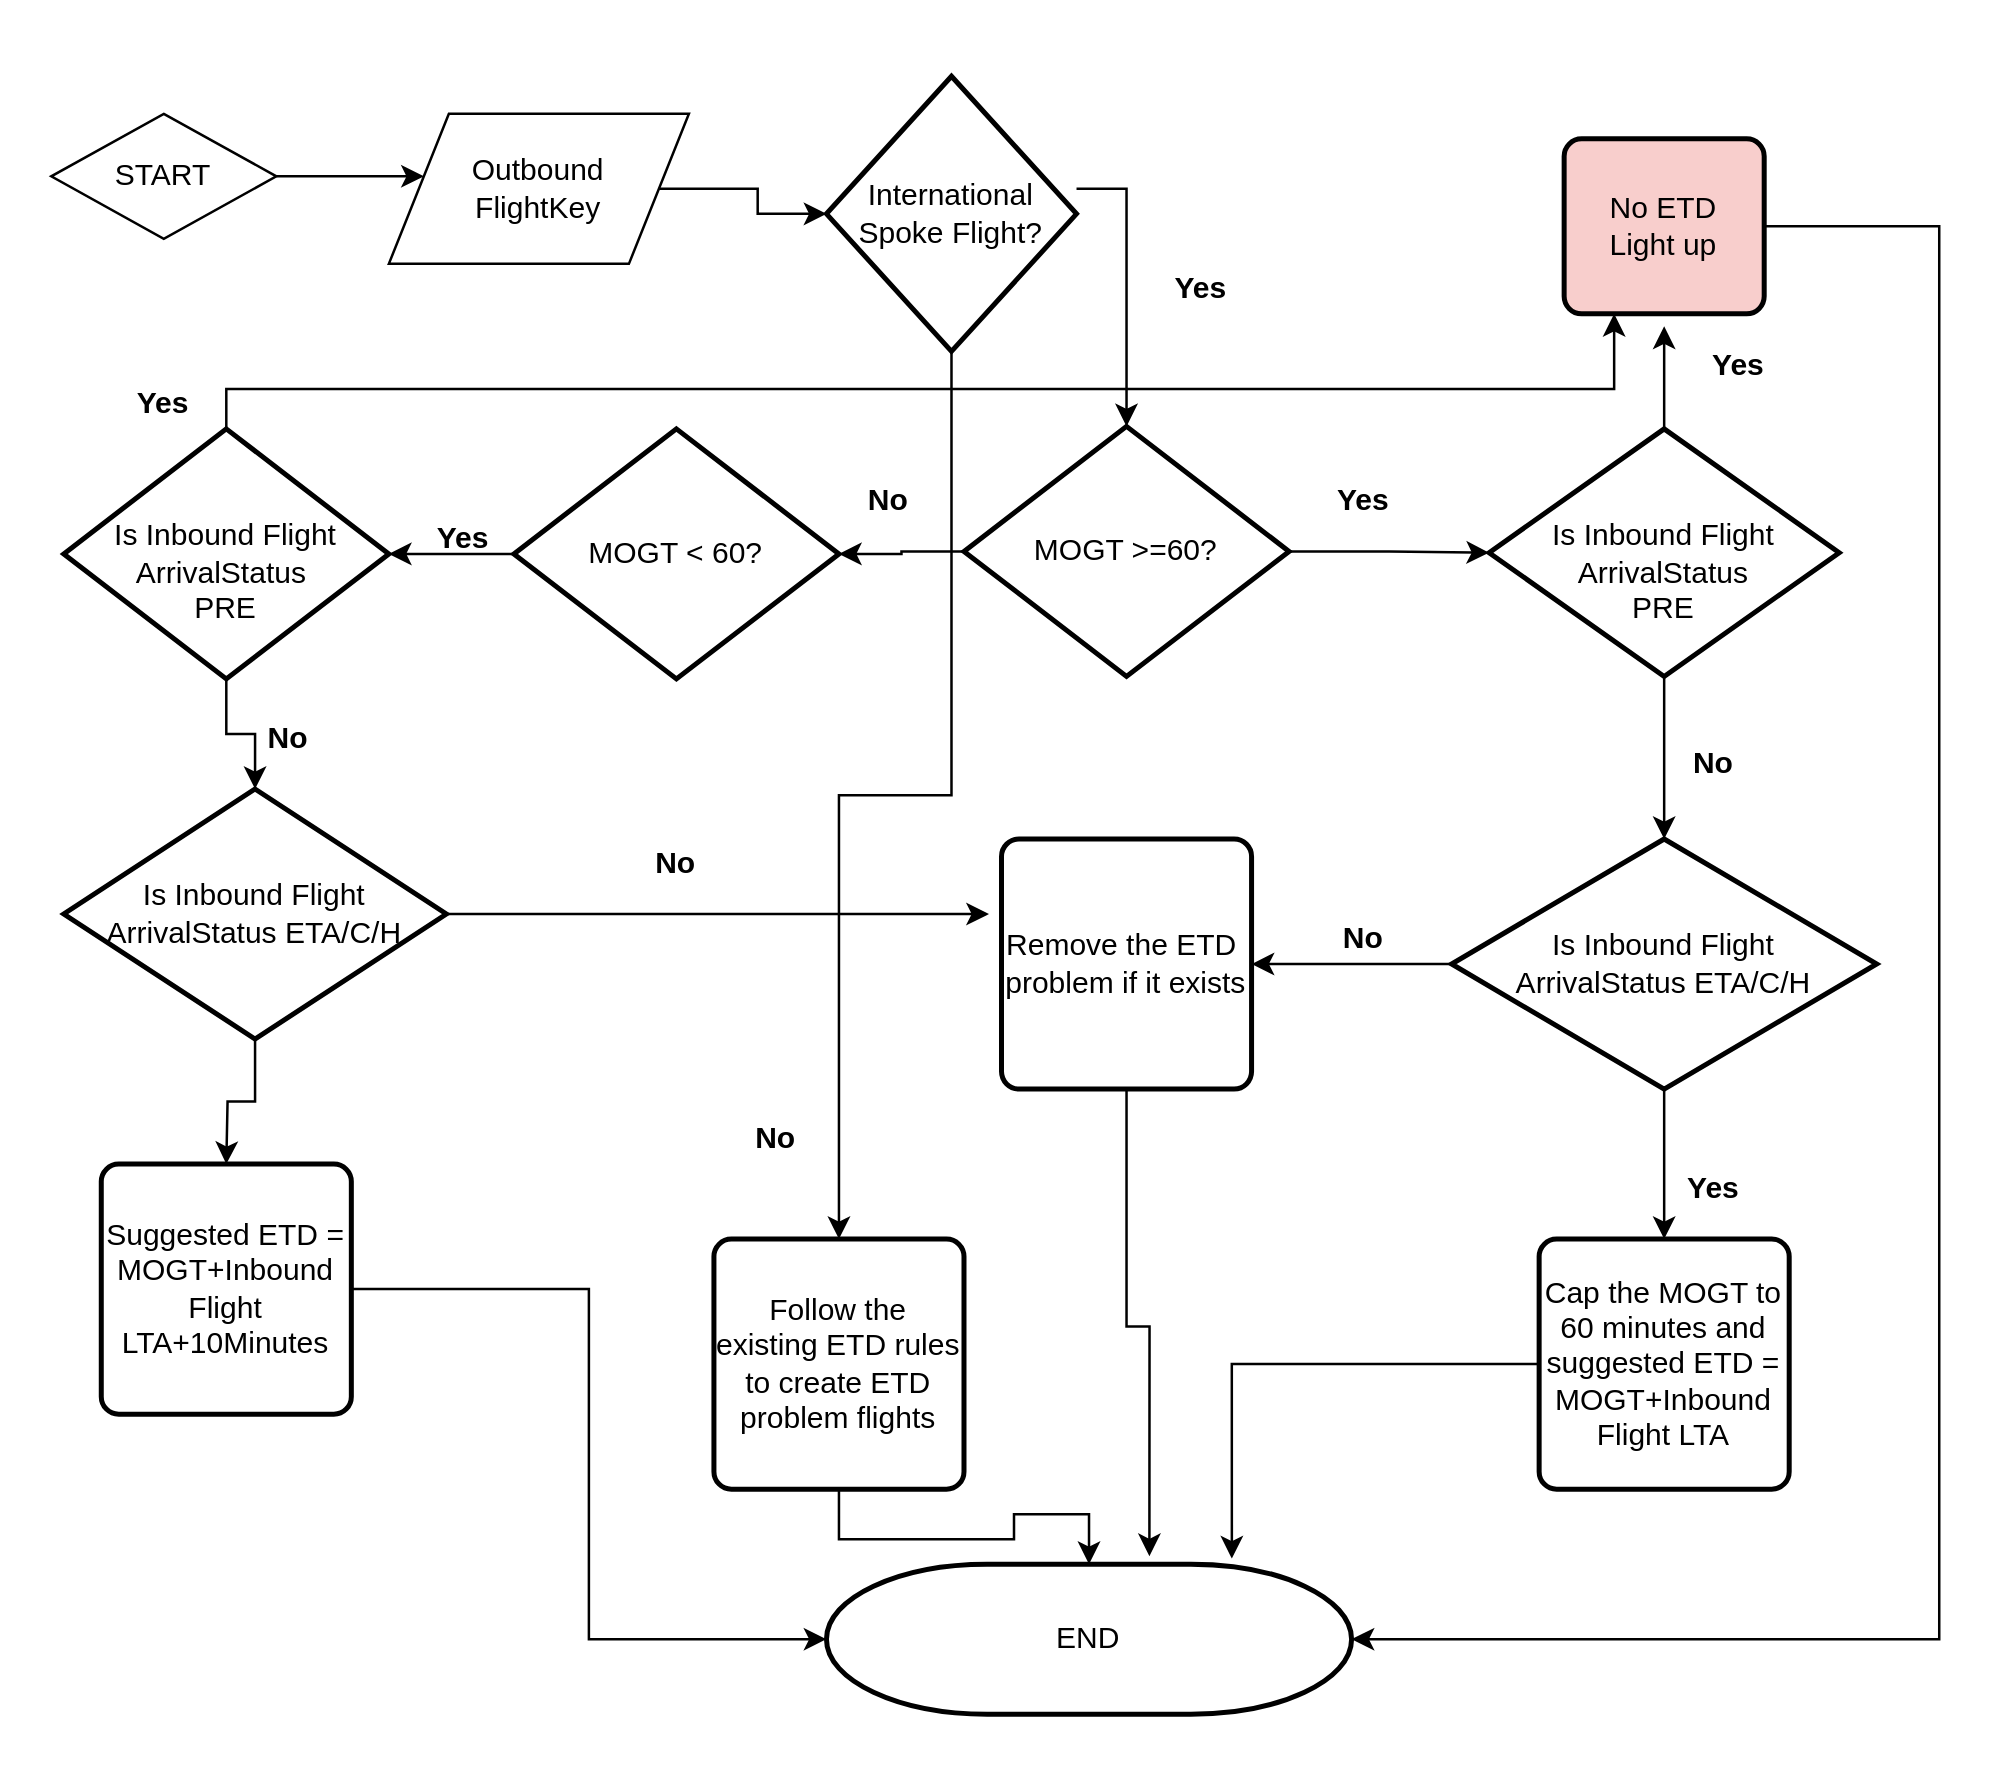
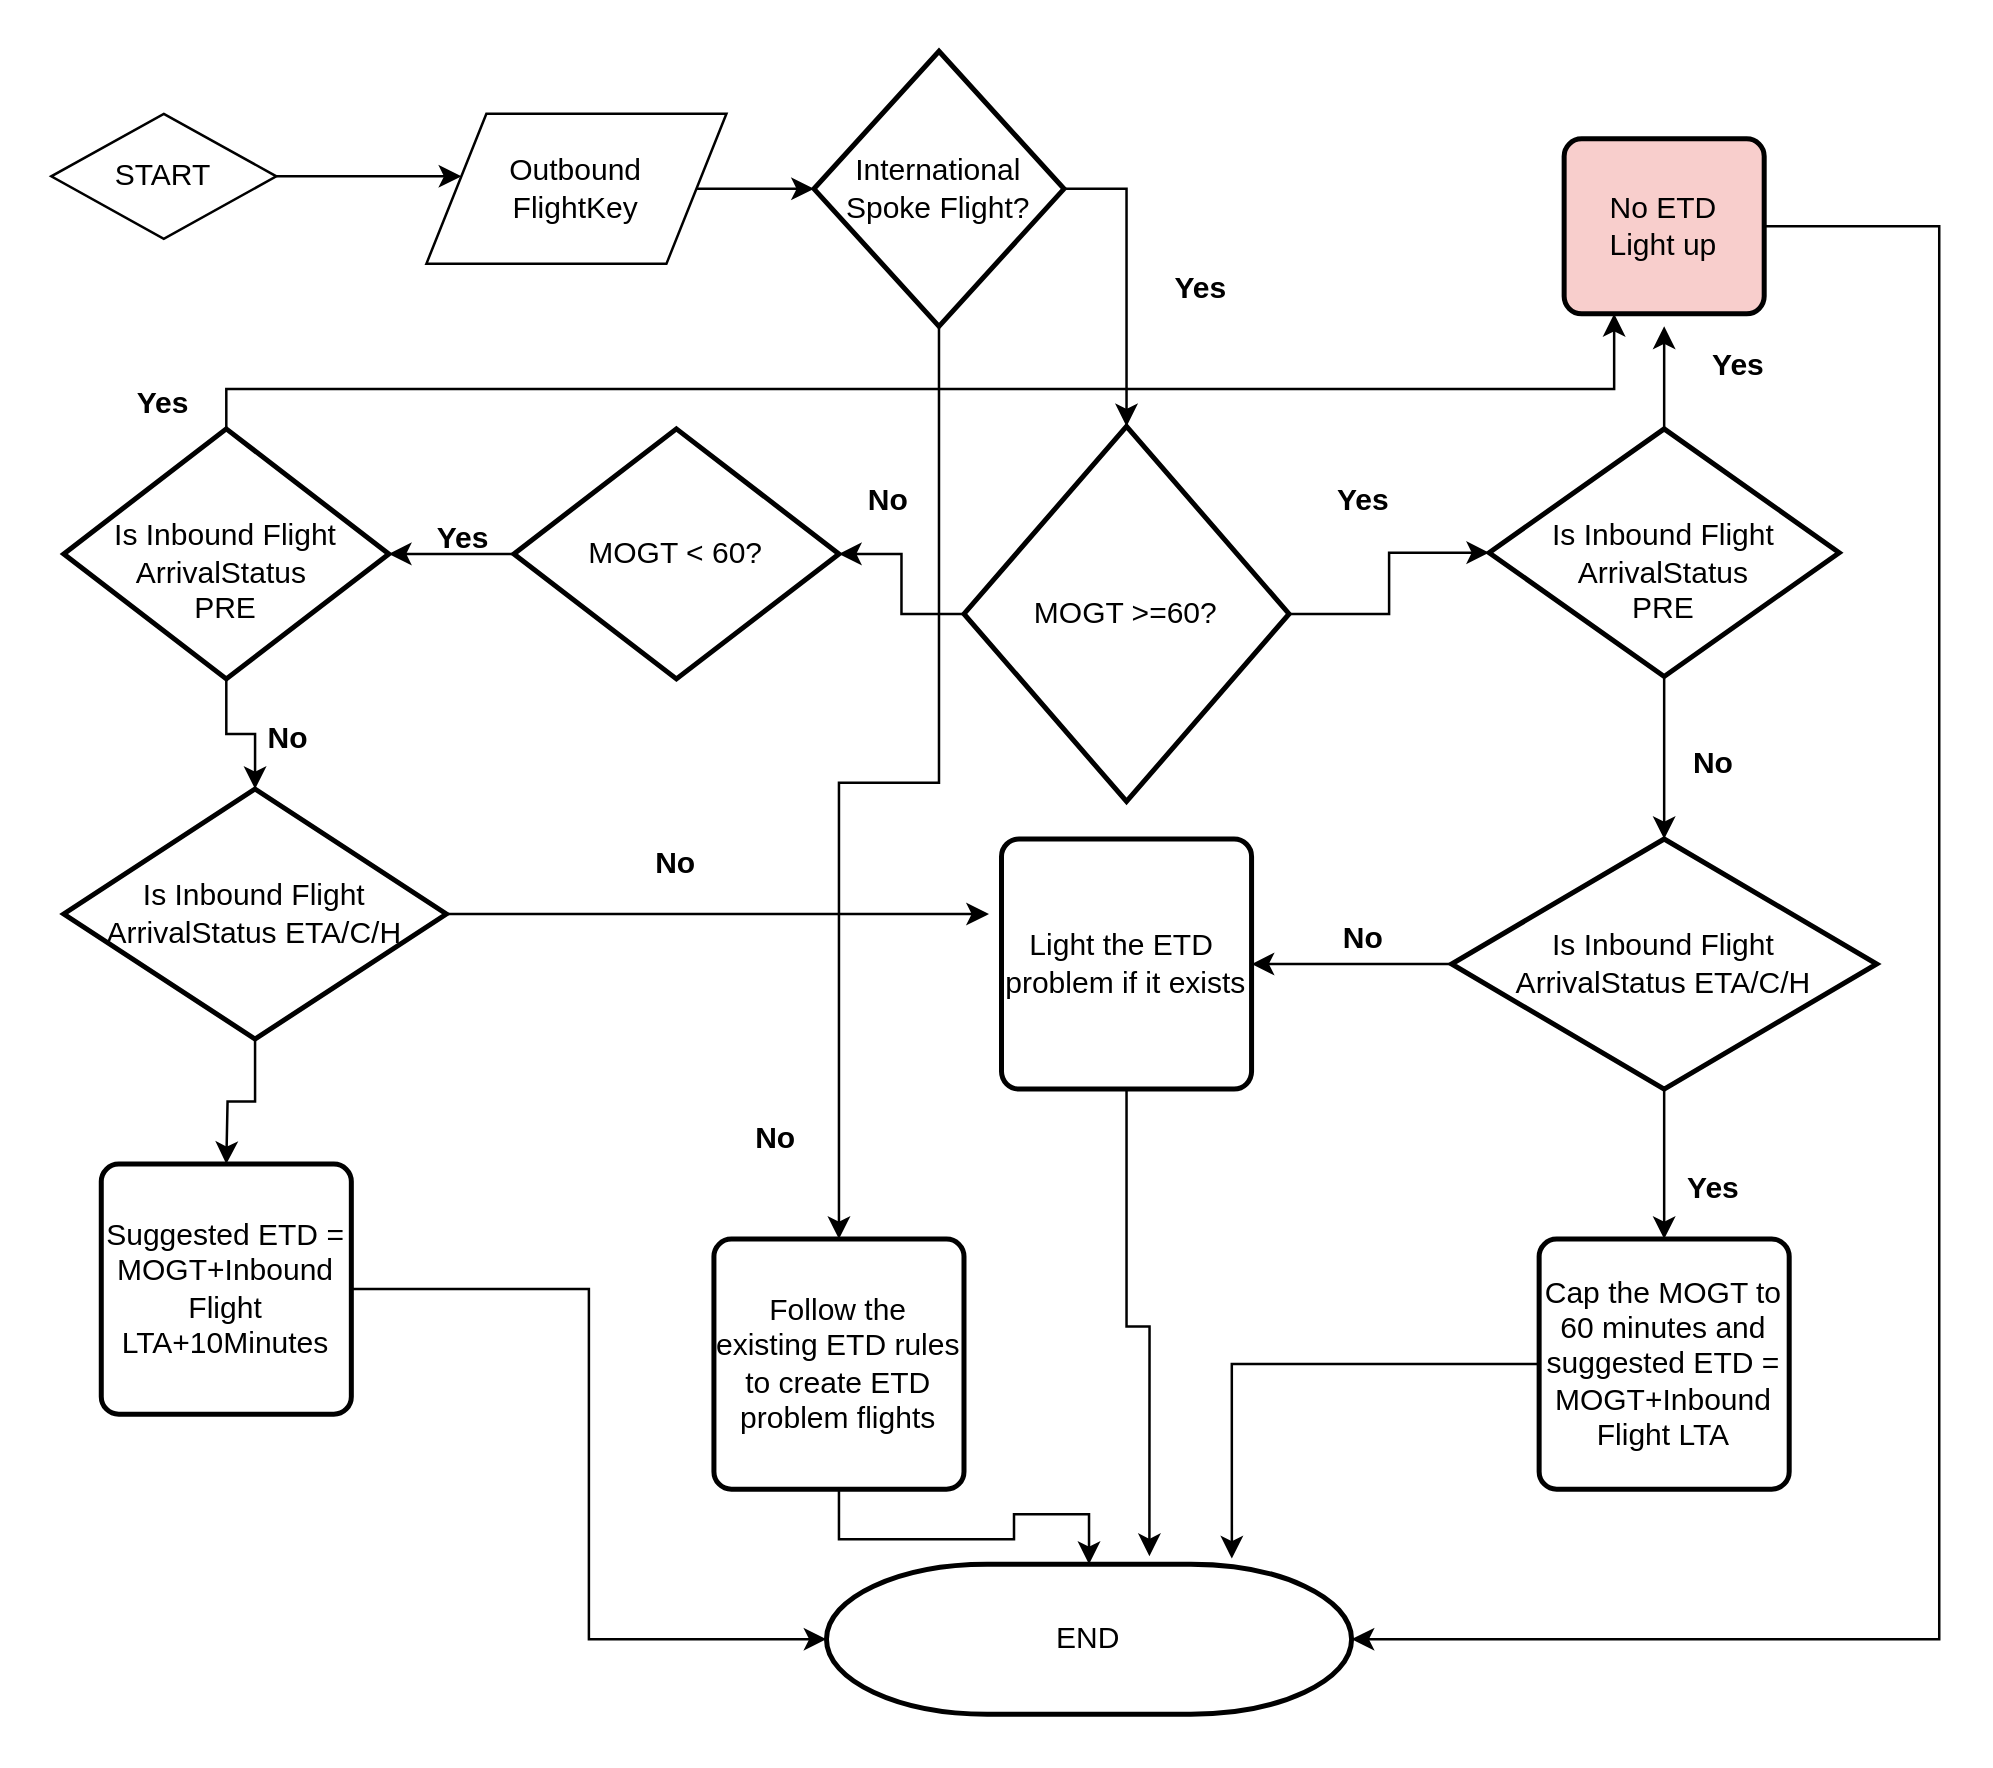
(539, 189) -> (576, 189)
(951, 214) -> (939, 189)
(1126, 551) -> (1126, 614)
(1126, 964) -> (1126, 964)
